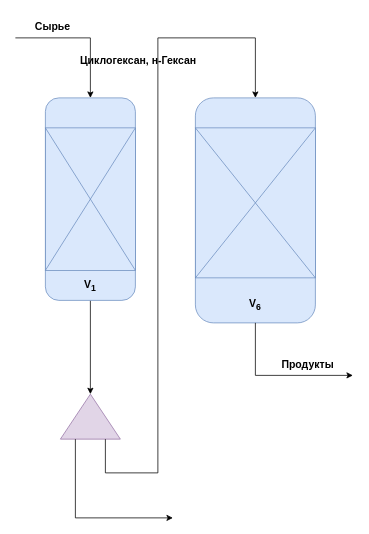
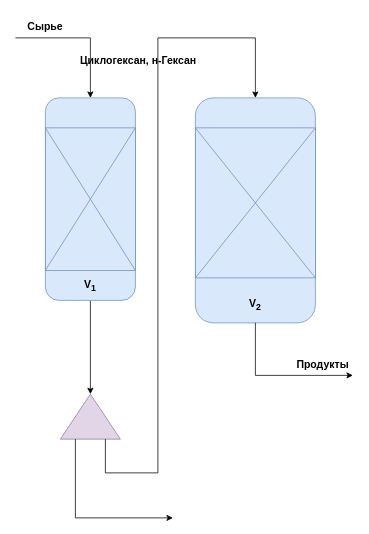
(53, 27) -> (45, 27)
(255, 304) -> (255, 304)
(308, 364) -> (323, 364)
